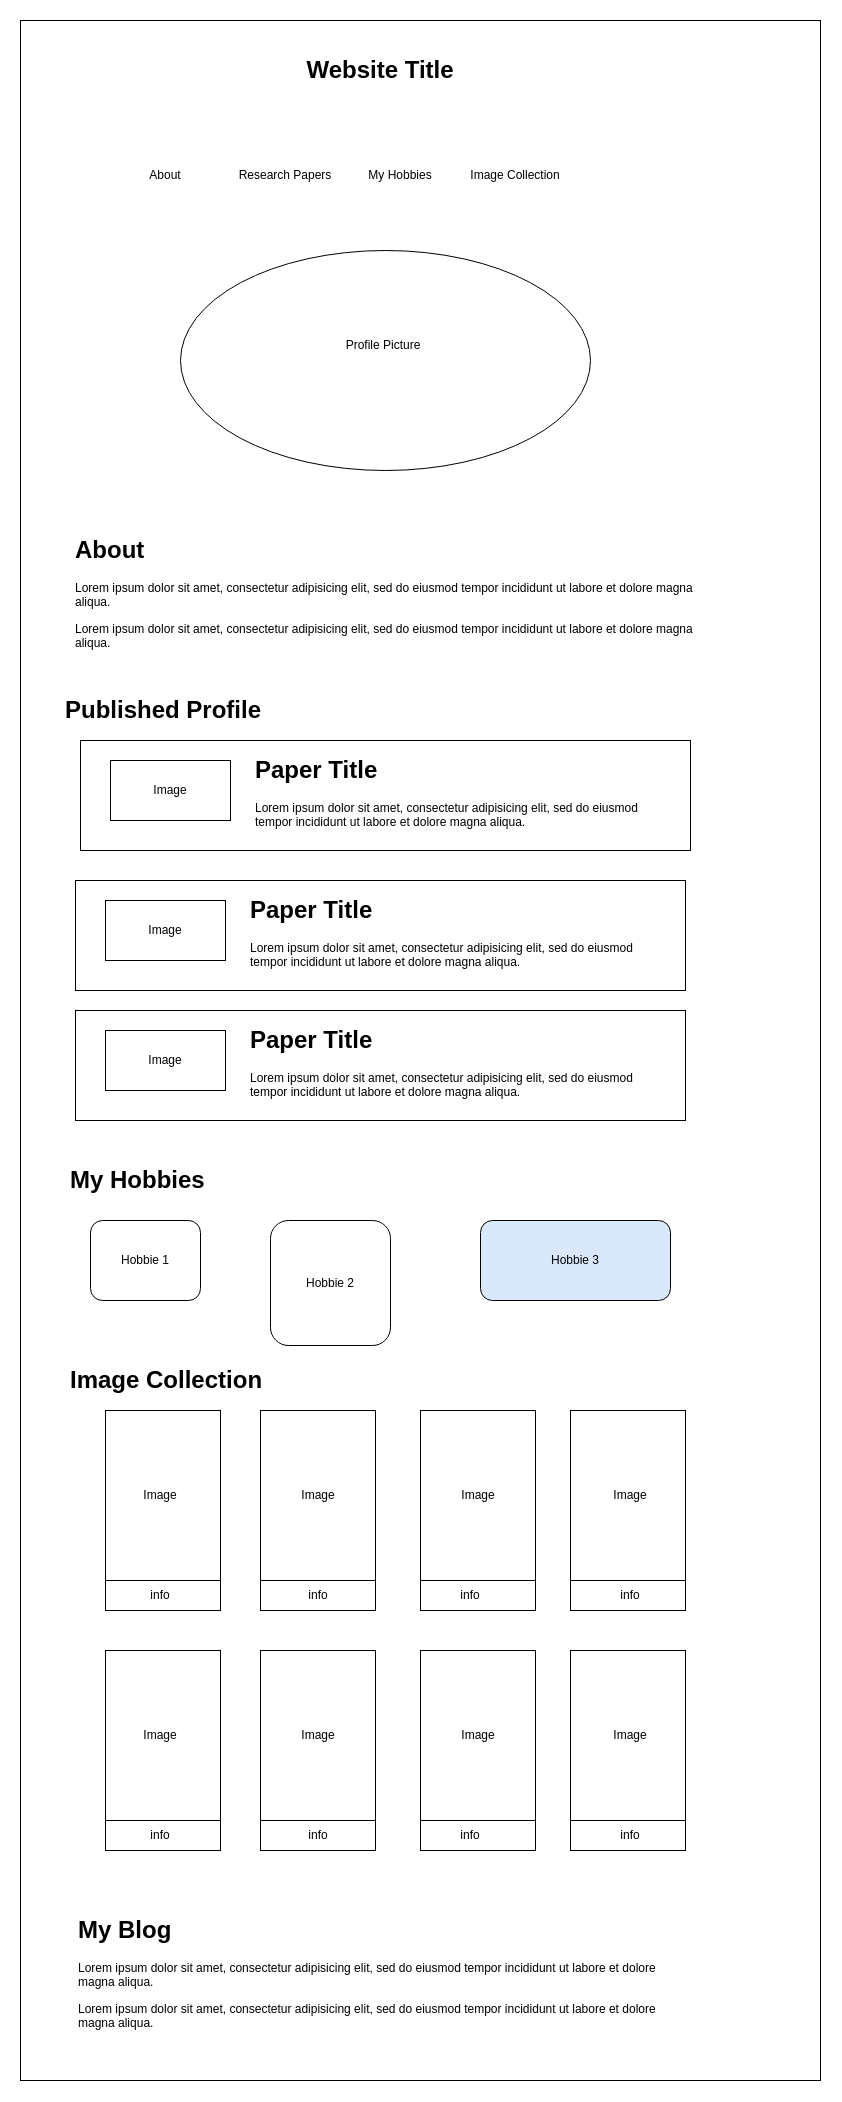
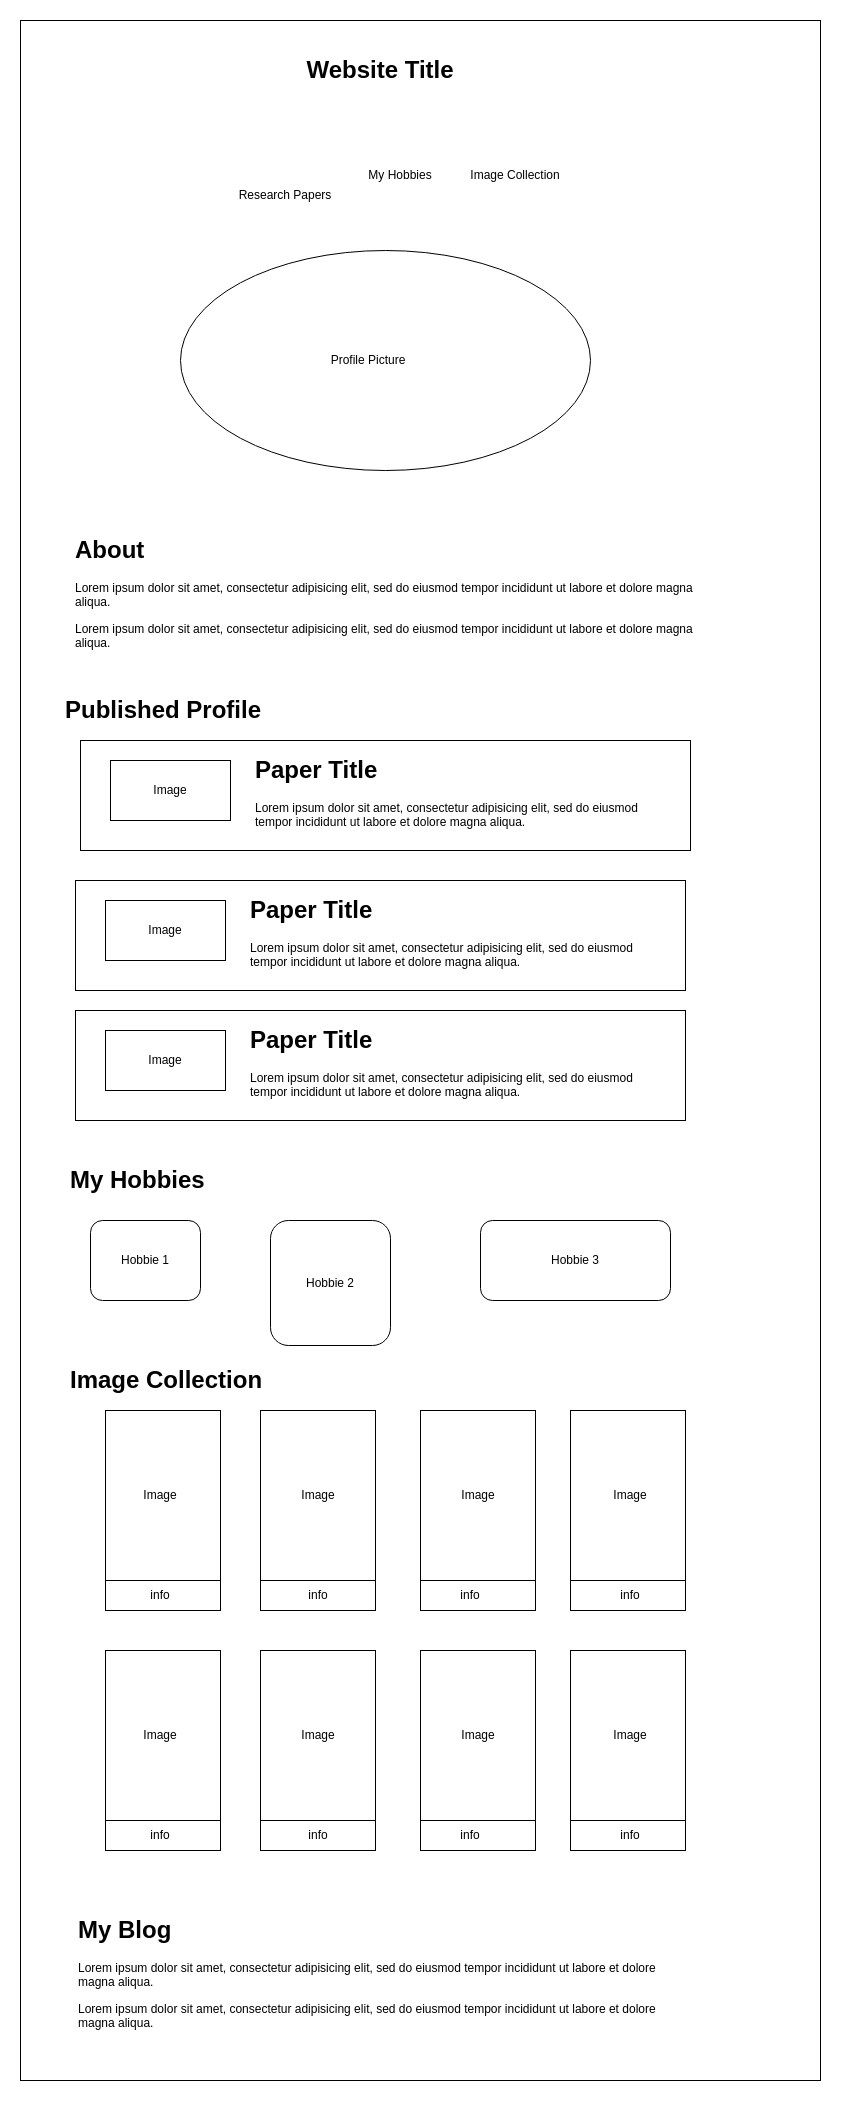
(166, 176) -> none
(286, 176) -> (286, 196)
(383, 346) -> (368, 361)
(576, 1261) -> (576, 1261)
